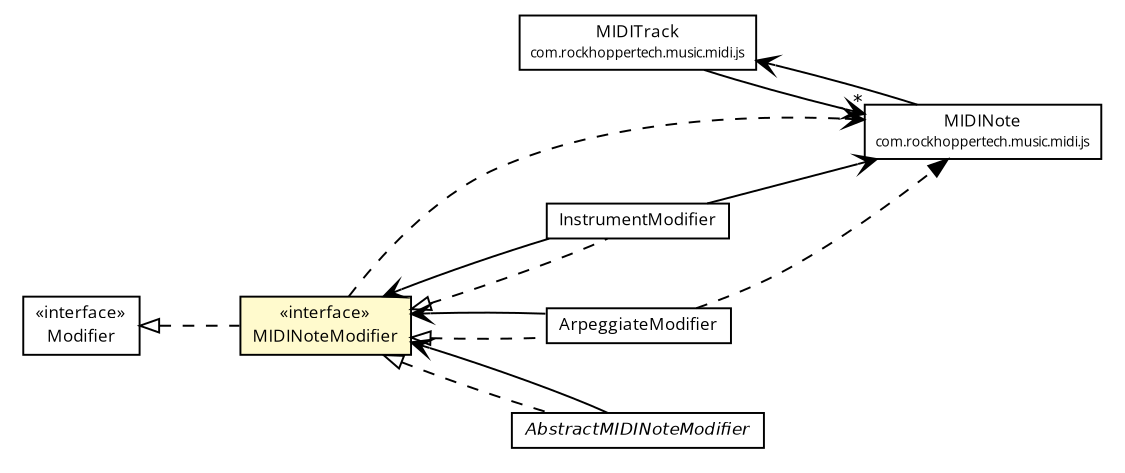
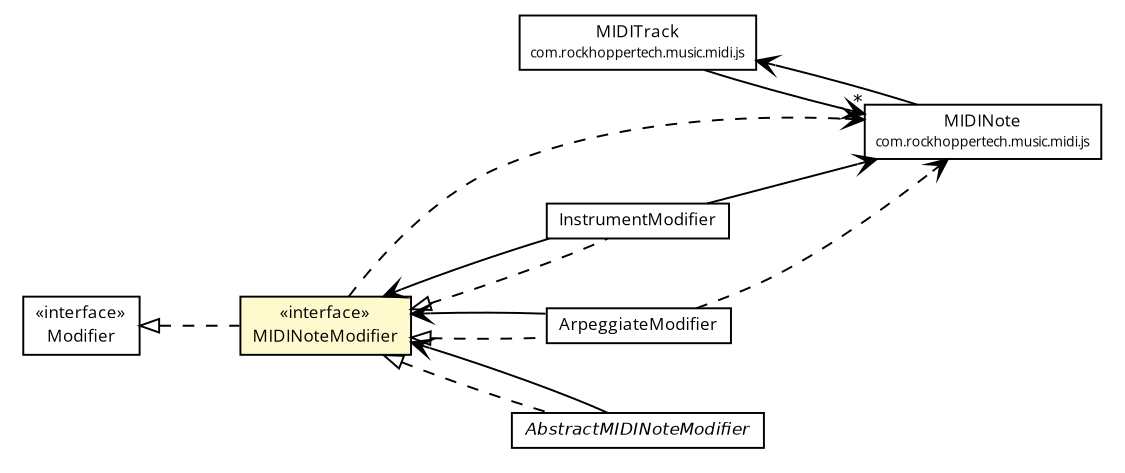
(820, 250) -> (820, 250)
